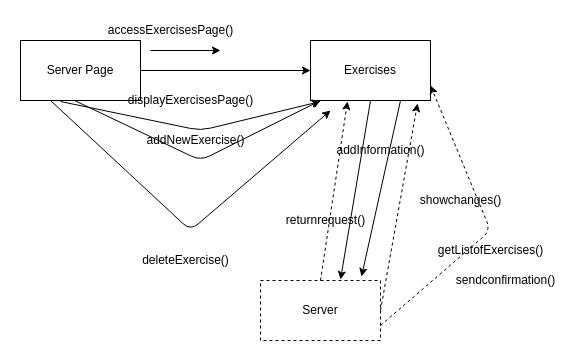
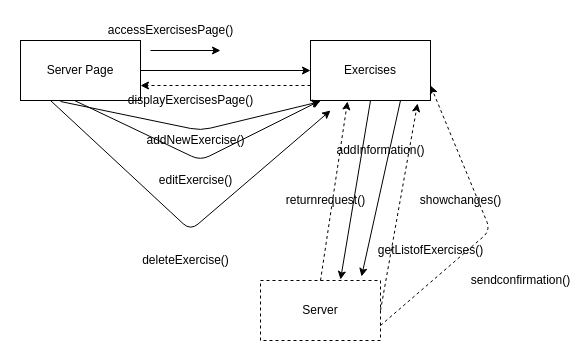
none -> (229, 86)
none -> (196, 181)
(326, 221) -> (326, 201)
(491, 251) -> (431, 251)
(506, 281) -> (521, 281)
